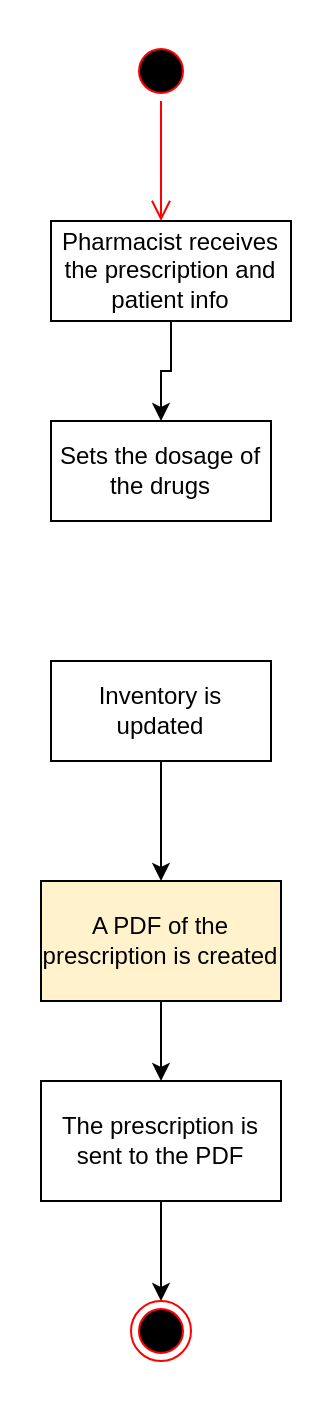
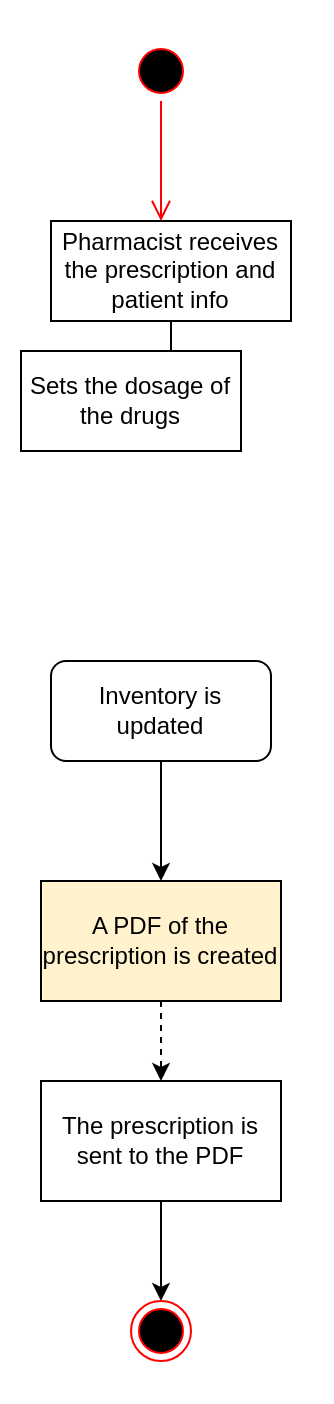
(161, 471) -> (131, 401)
(161, 711) -> (161, 711)
(161, 1033) -> (161, 1033)
